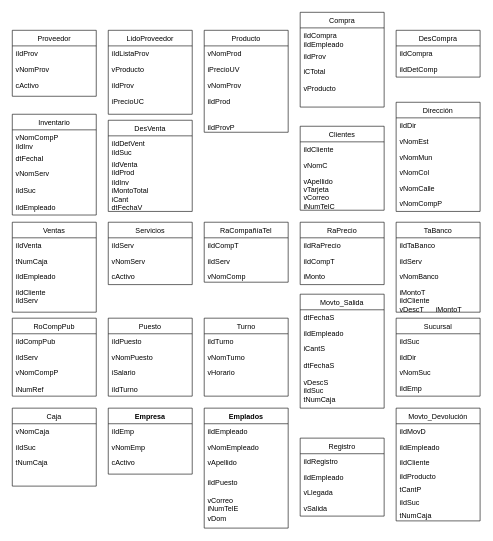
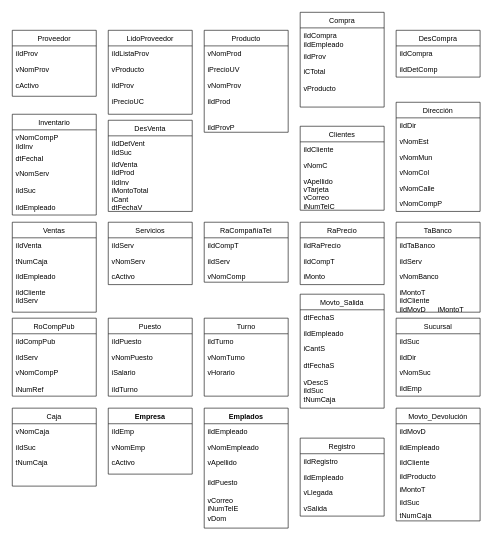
(413, 293) -> (413, 293)
(412, 490) -> (413, 490)
